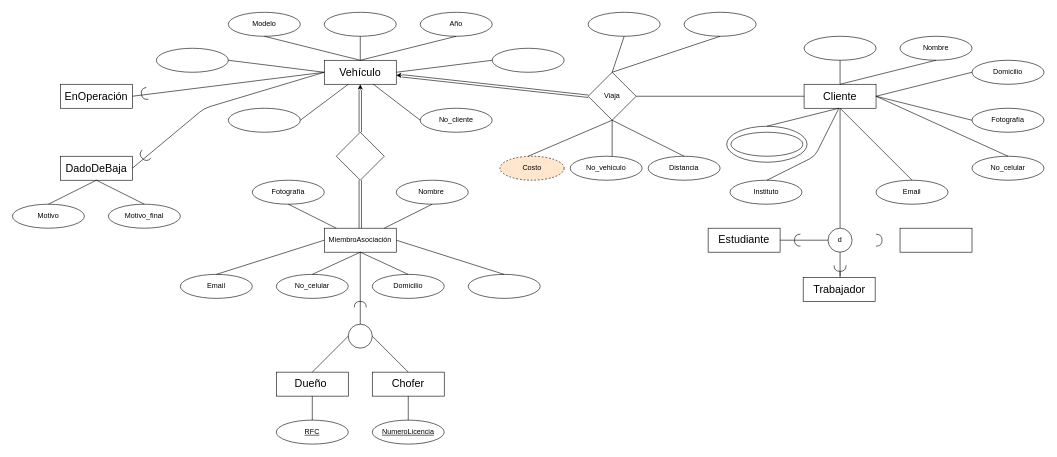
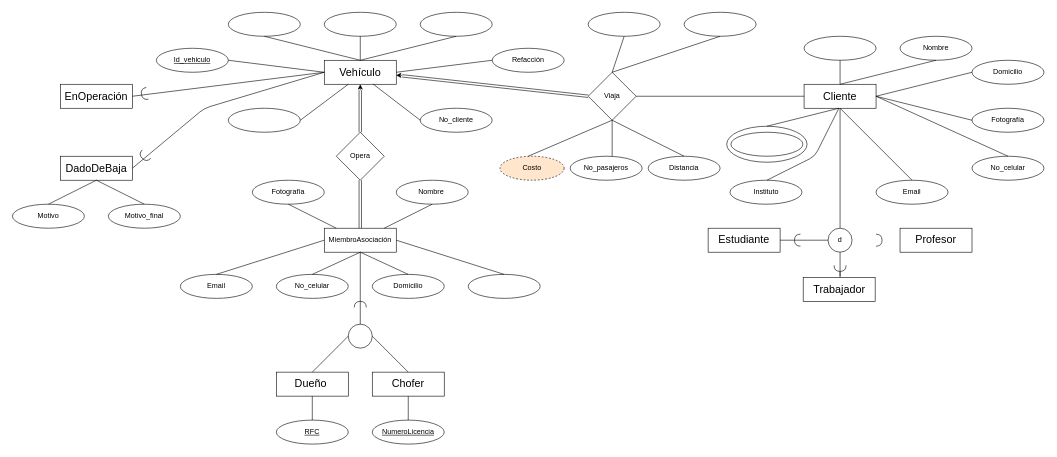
(264, 24) -> none
(456, 24) -> none
none -> (192, 60)
none -> (528, 60)
none -> (360, 156)
(606, 168) -> (606, 168)
none -> (936, 240)
